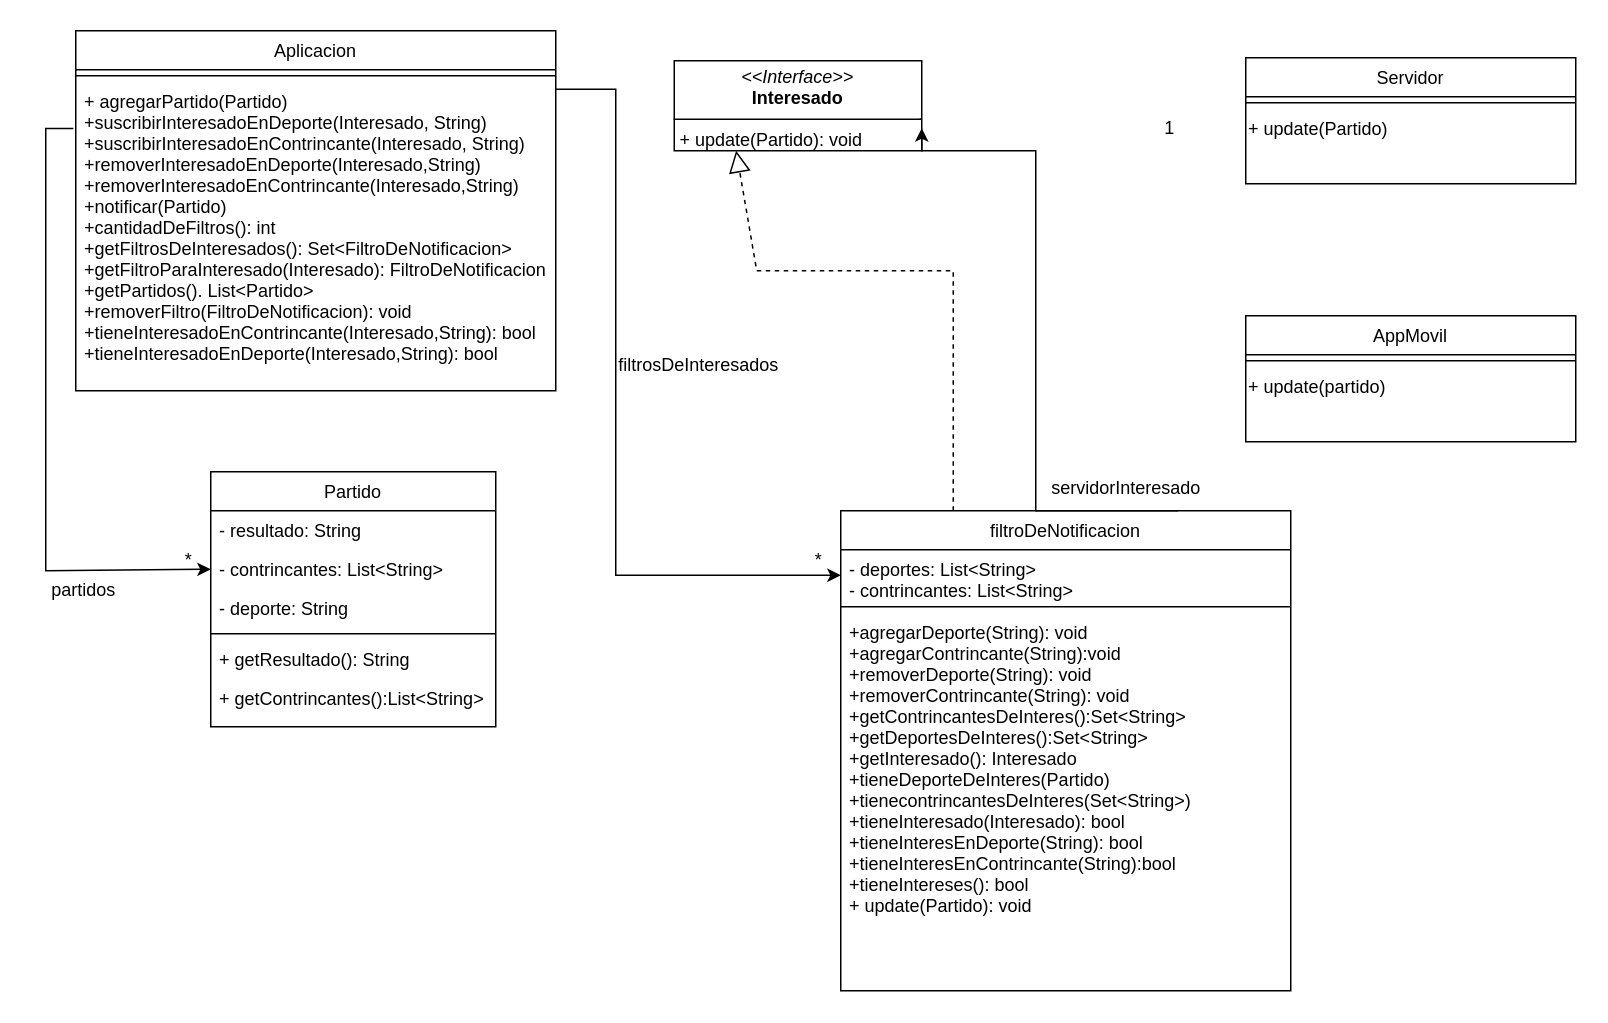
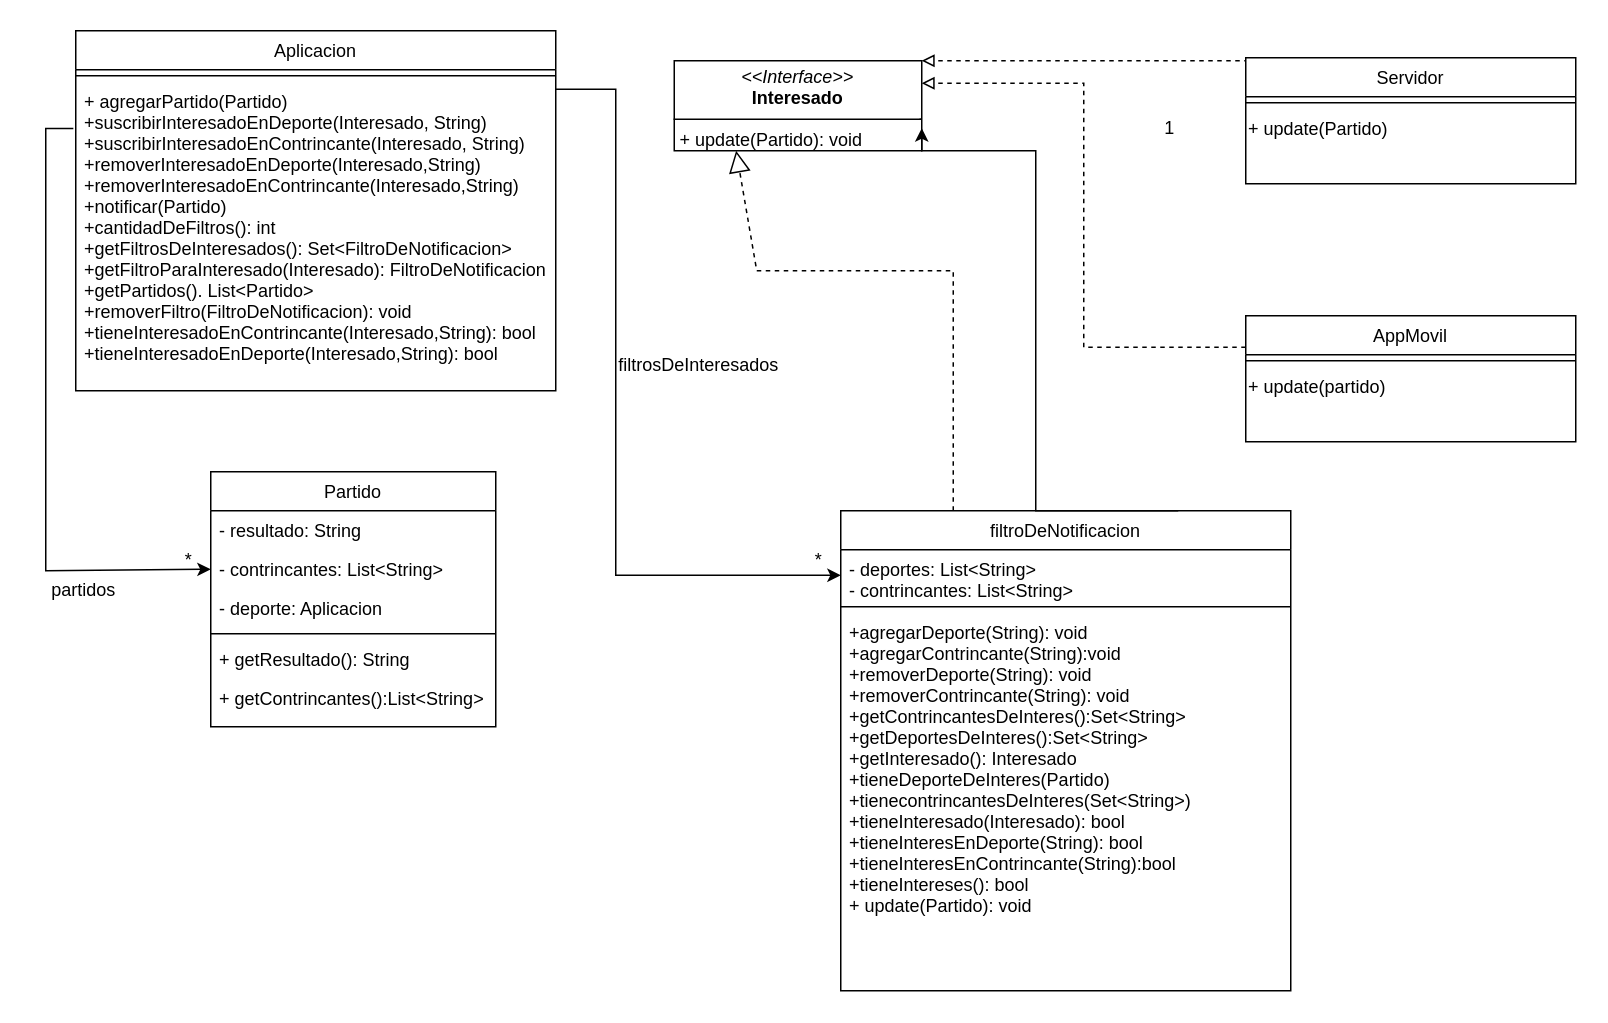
none -> (1091, 61)
none -> (1084, 222)
(1126, 488) -> none
(295, 609) -> (311, 609)
